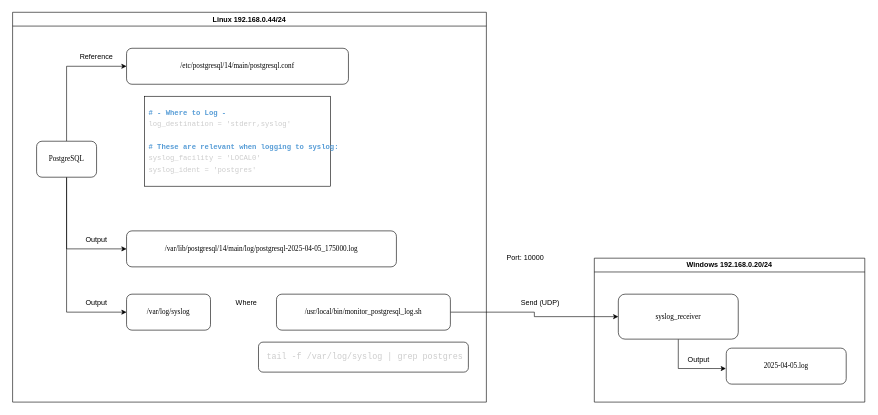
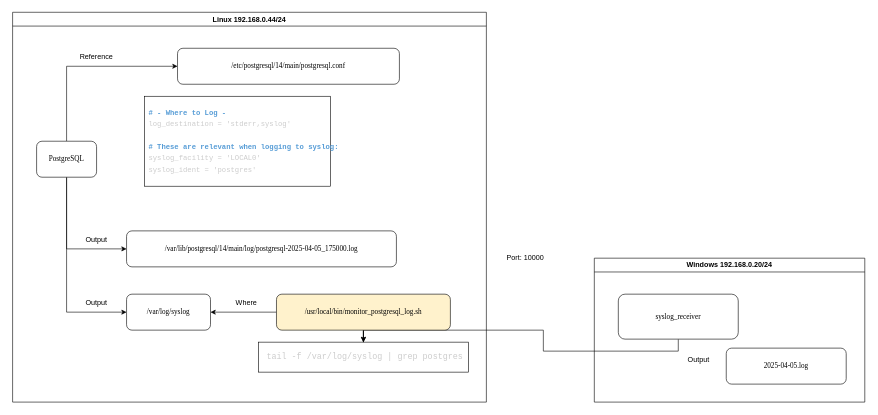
(237, 66) -> (288, 66)
(540, 303) -> none
none -> (216, 312)
(363, 312) -> (363, 312)
(571, 317) -> (363, 342)
(363, 357) -> (363, 357)
(699, 369) -> (543, 341)
